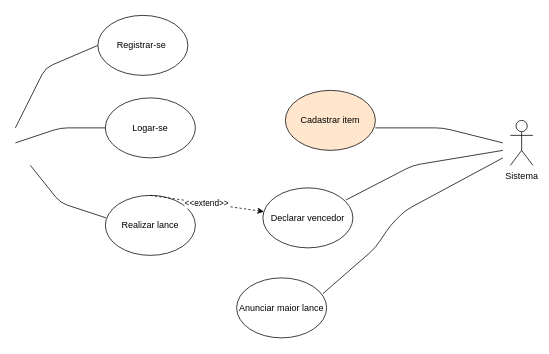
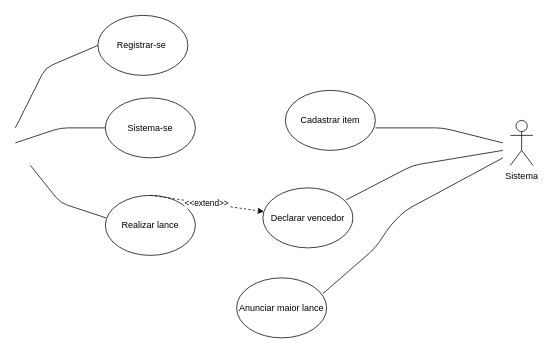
(330, 120) -> (330, 120)
(150, 128) -> (150, 128)
